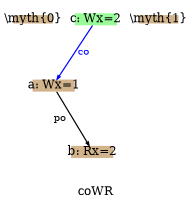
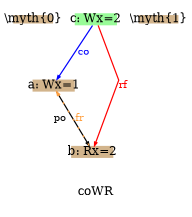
none -> (117, 84)
none -> (74, 120)
